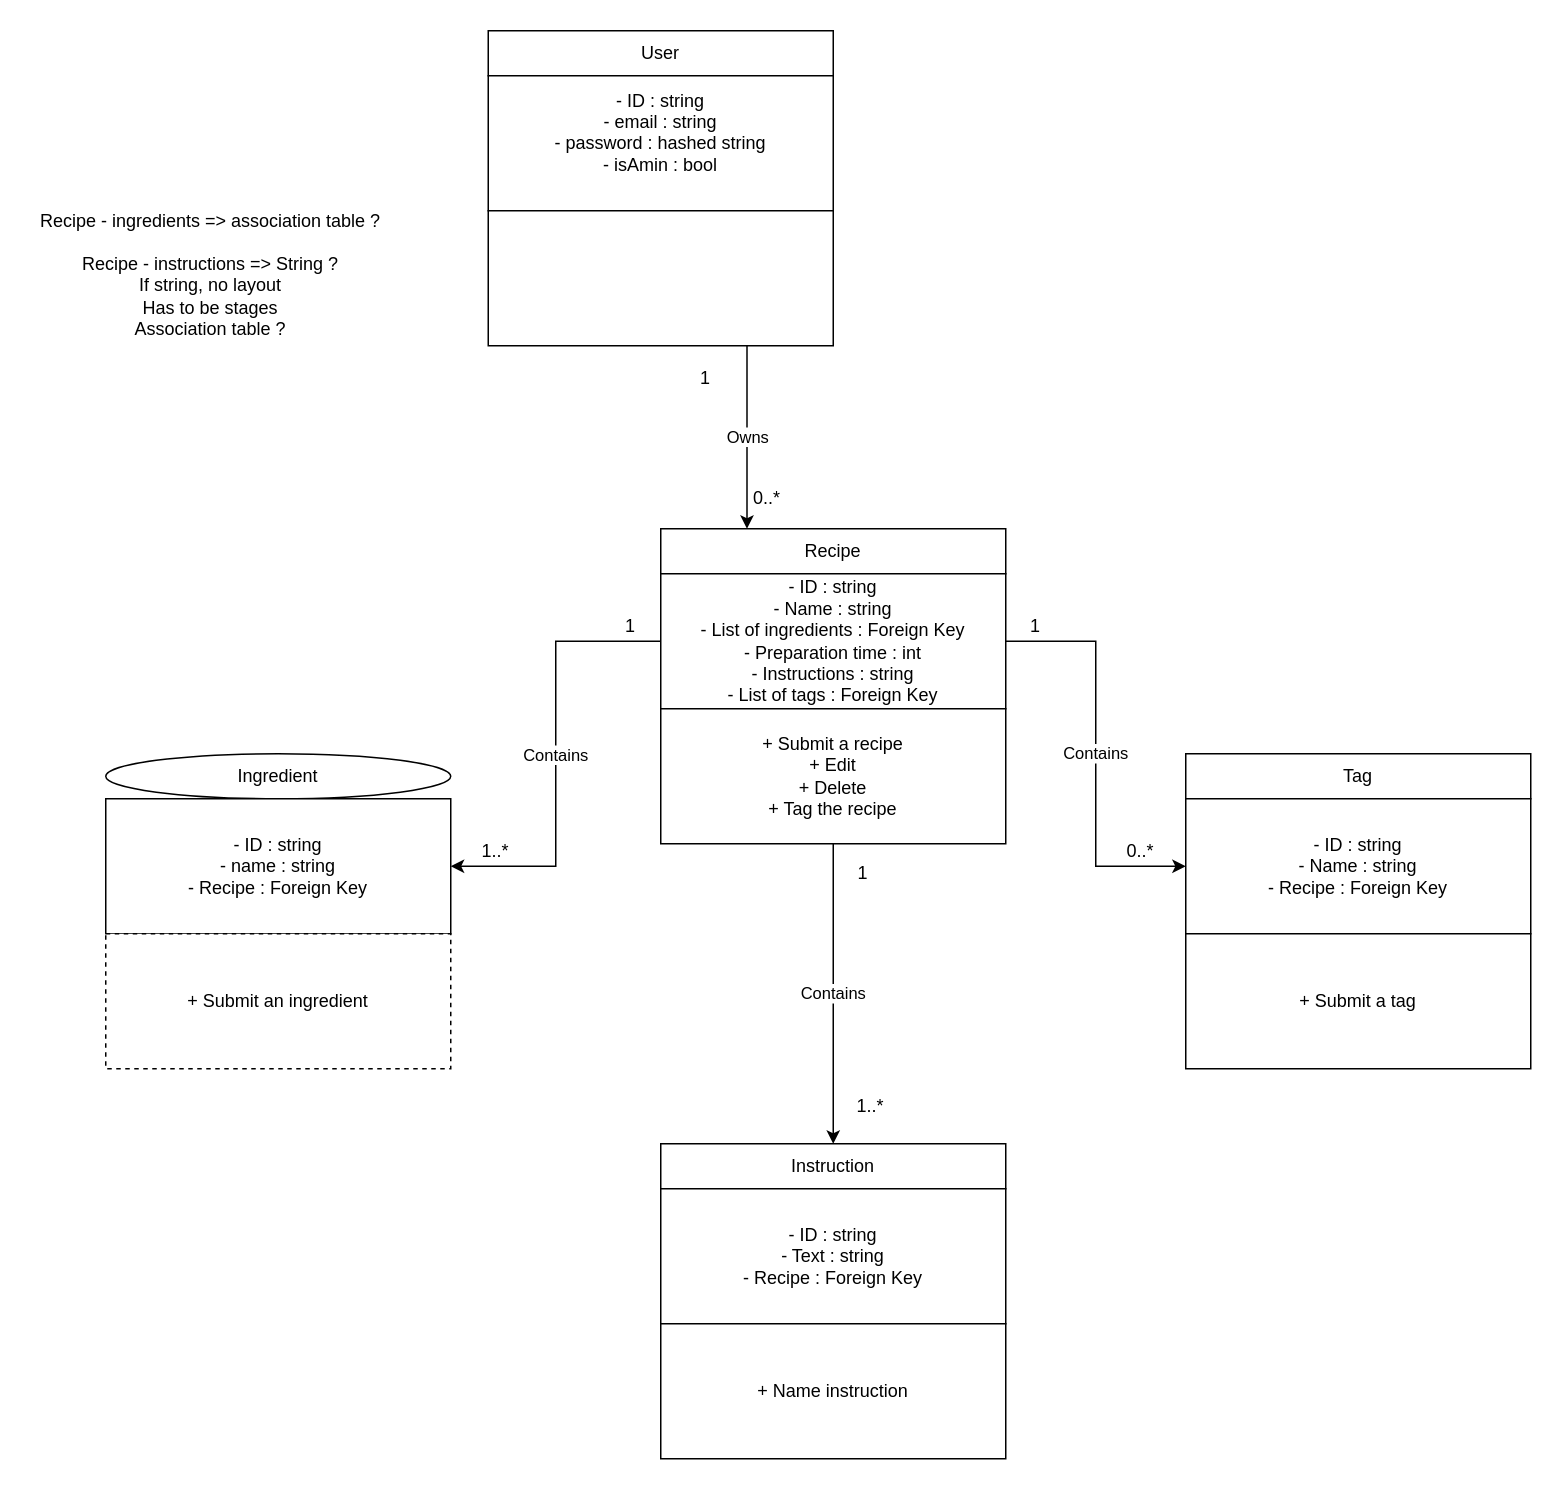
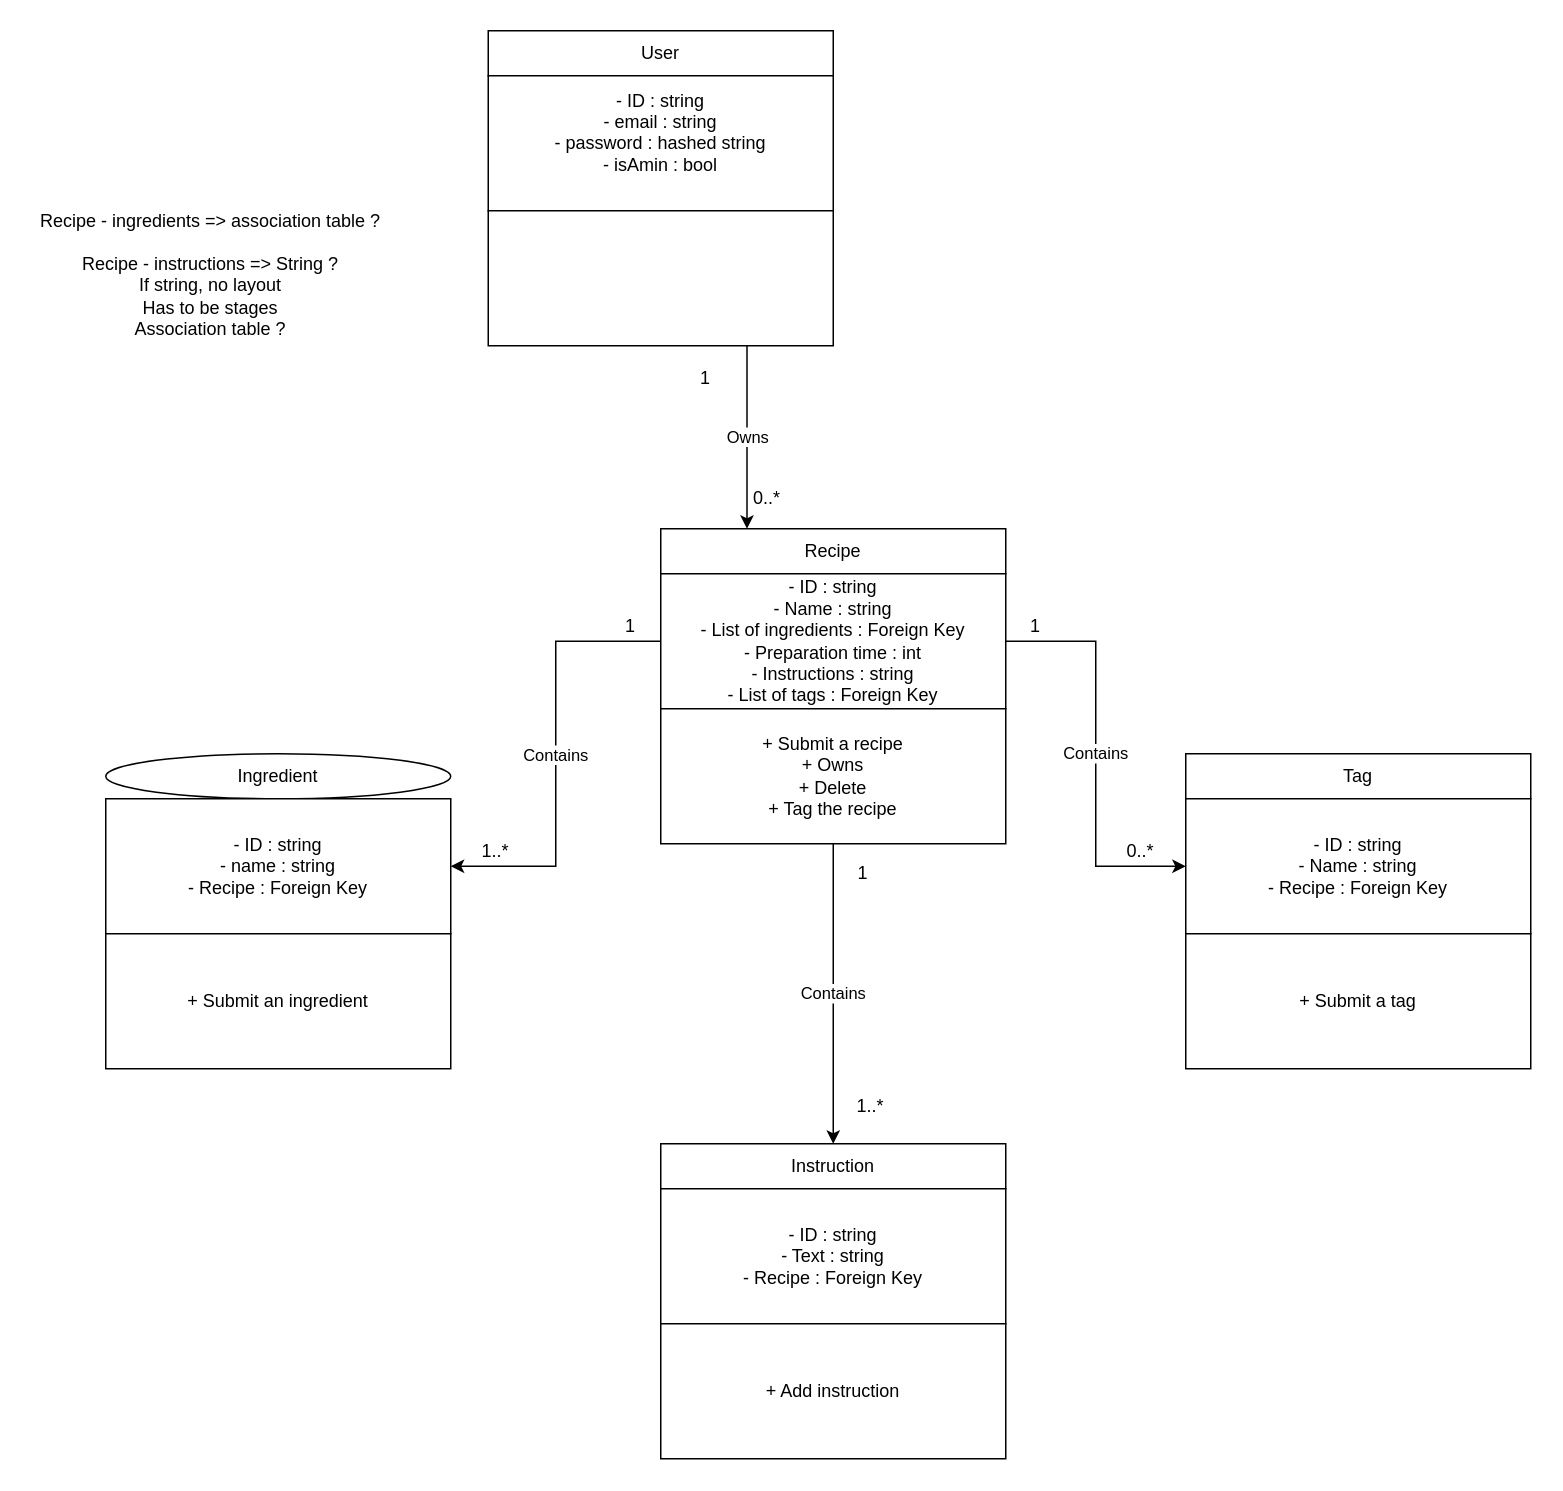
(833, 776) -> (833, 776)
(278, 1001) -> (278, 1001)
(833, 1391) -> (833, 1391)
